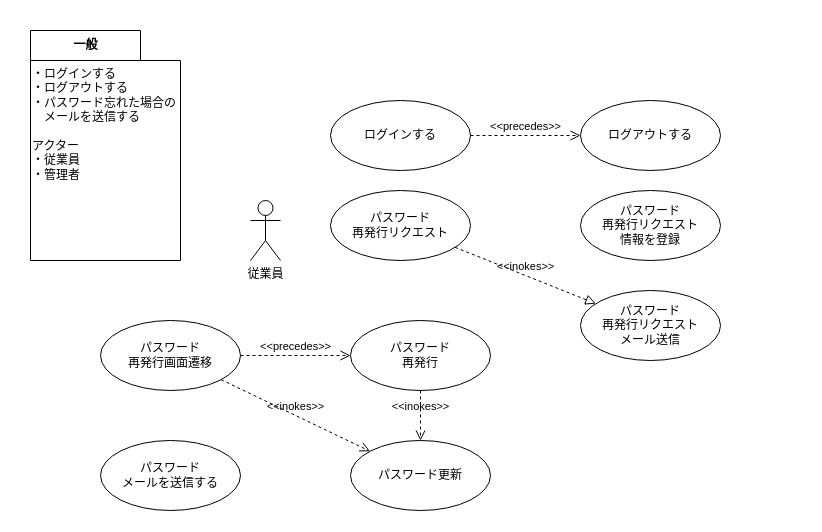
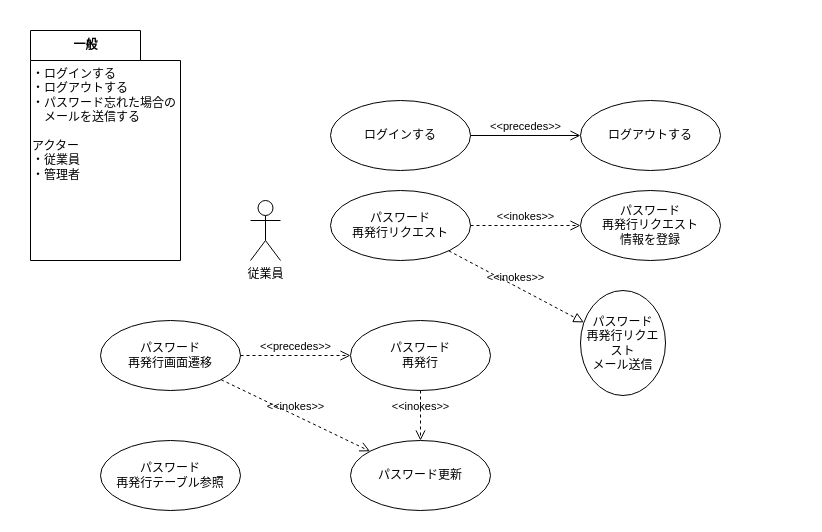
(525, 136) -> (525, 136)
none -> (524, 226)
(651, 326) -> (623, 343)
(171, 476) -> (171, 476)
